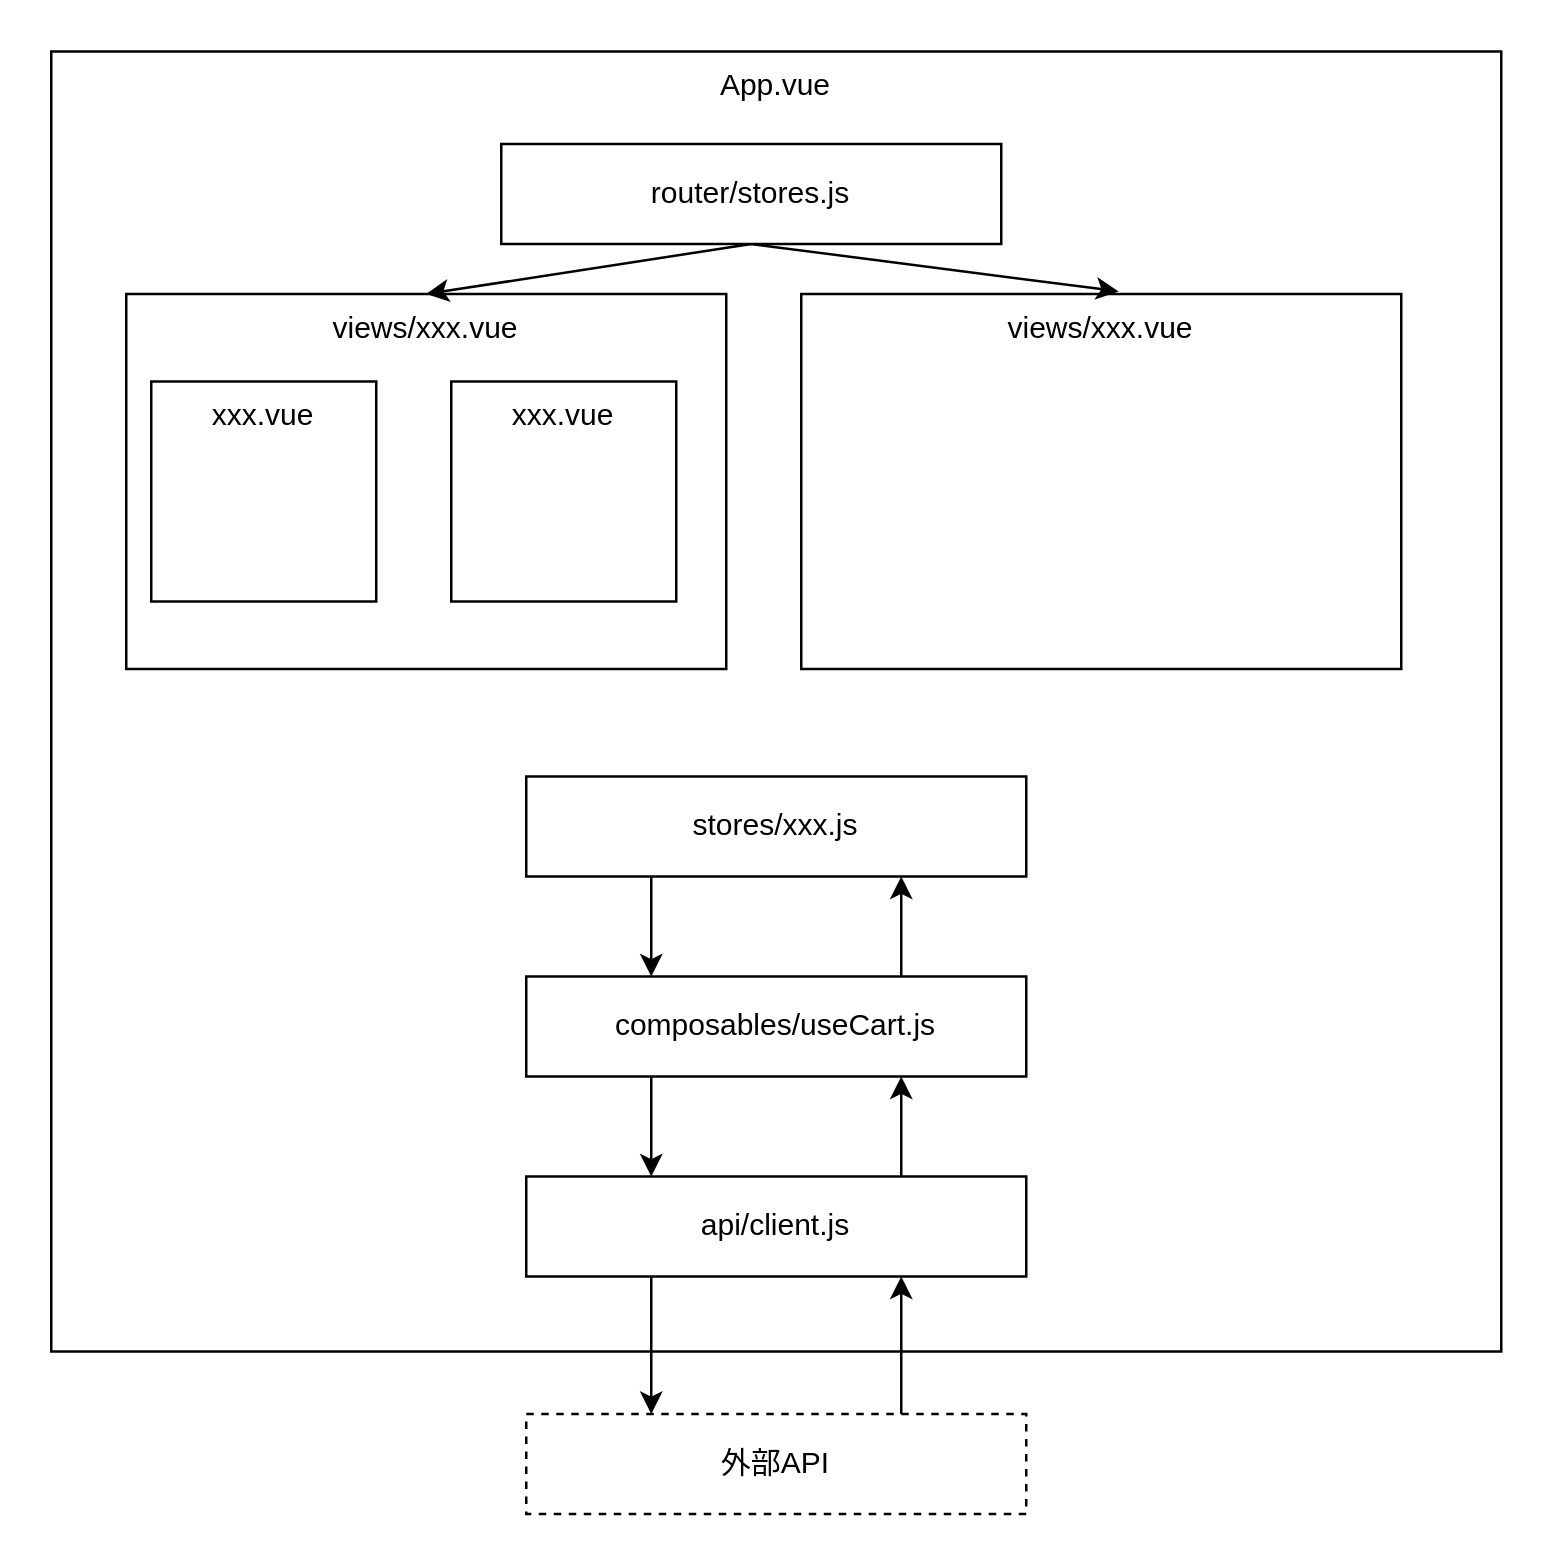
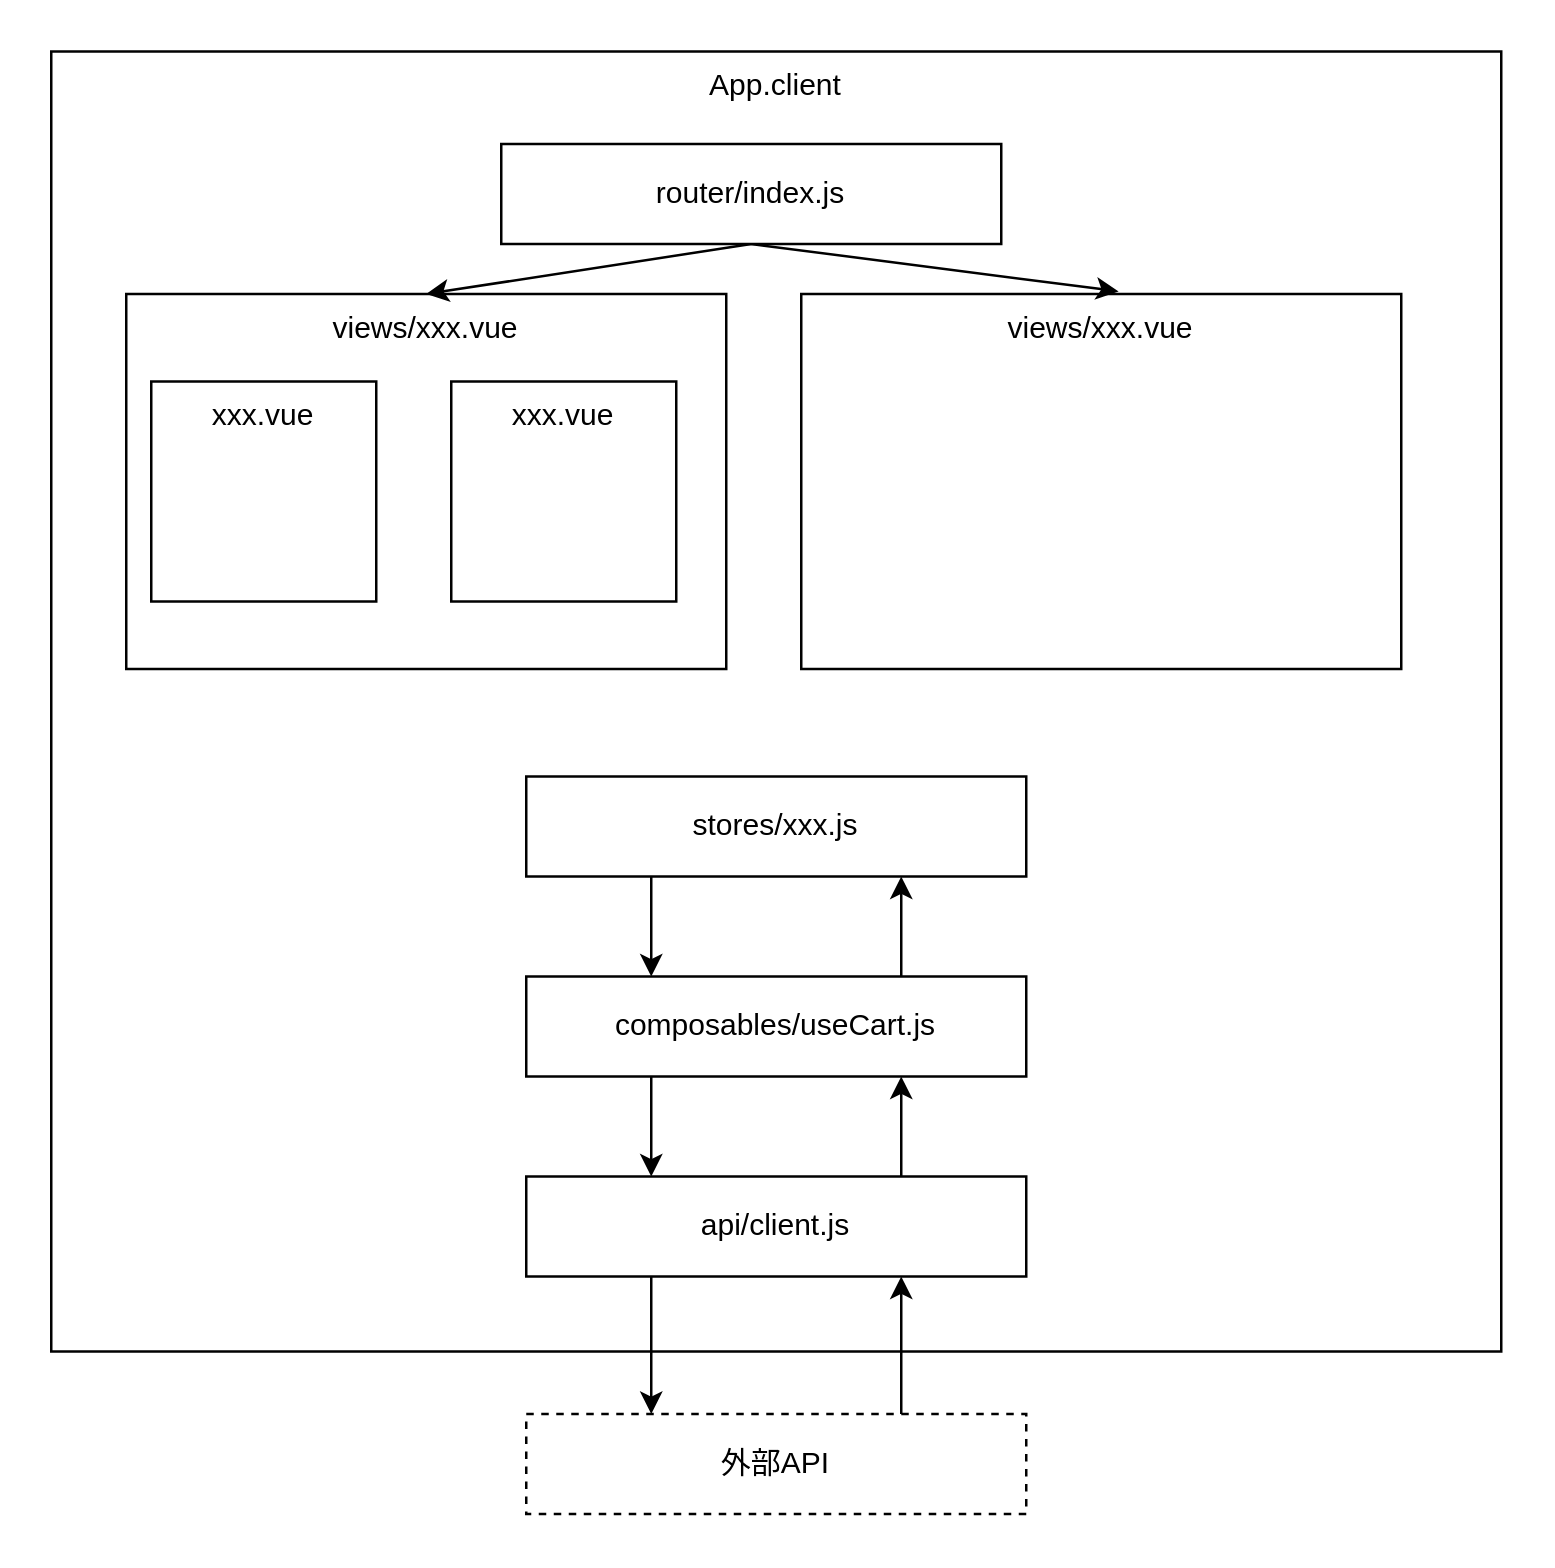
(776, 87) -> (776, 87)
(751, 194) -> (751, 194)
